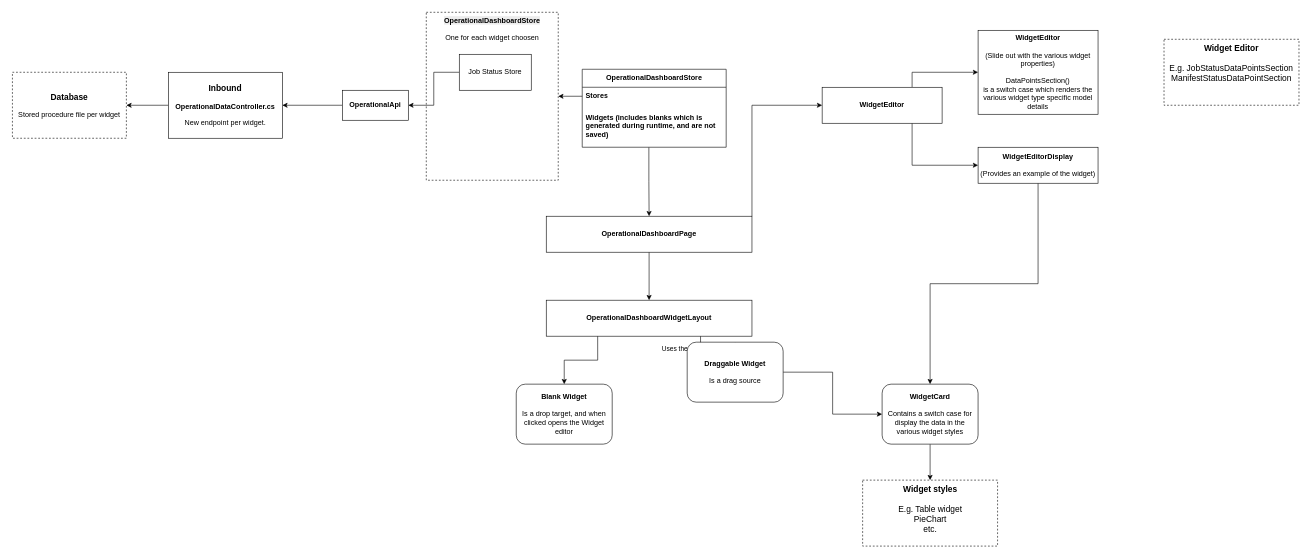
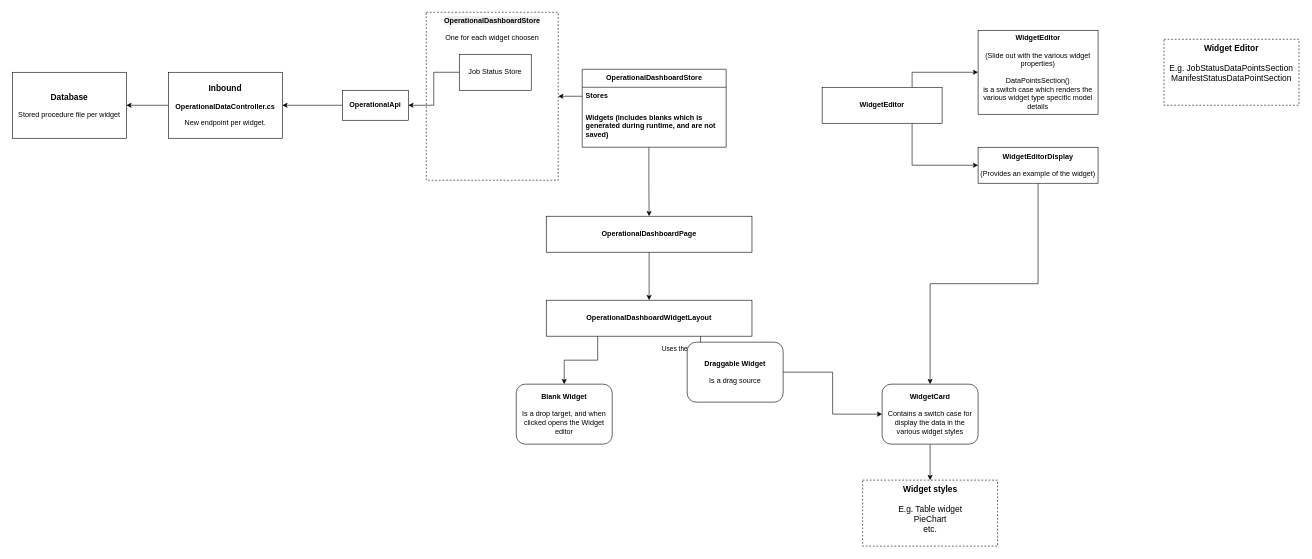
(69, 105) -> (69, 105)
(752, 105) -> none
